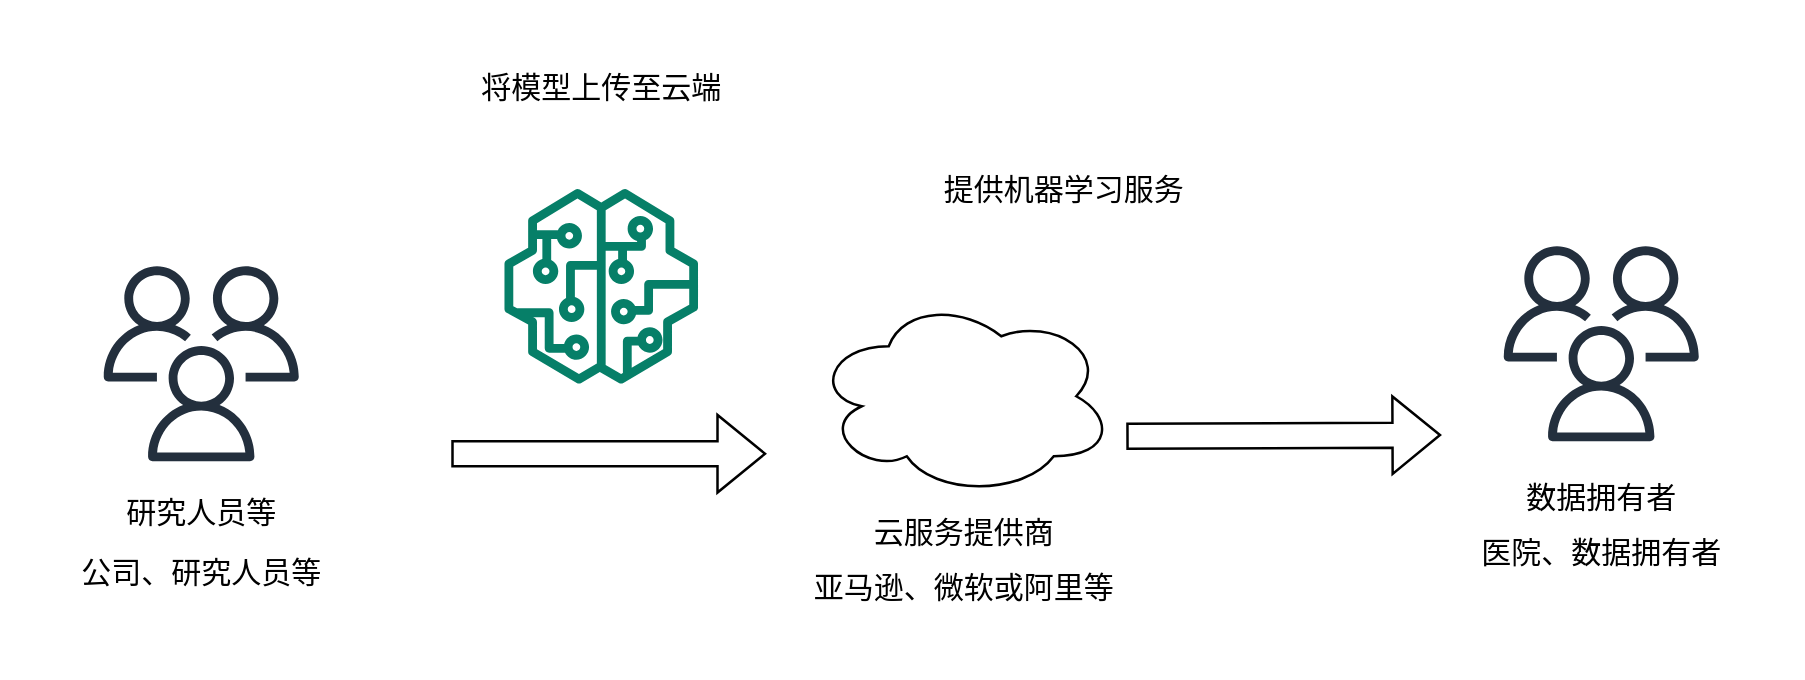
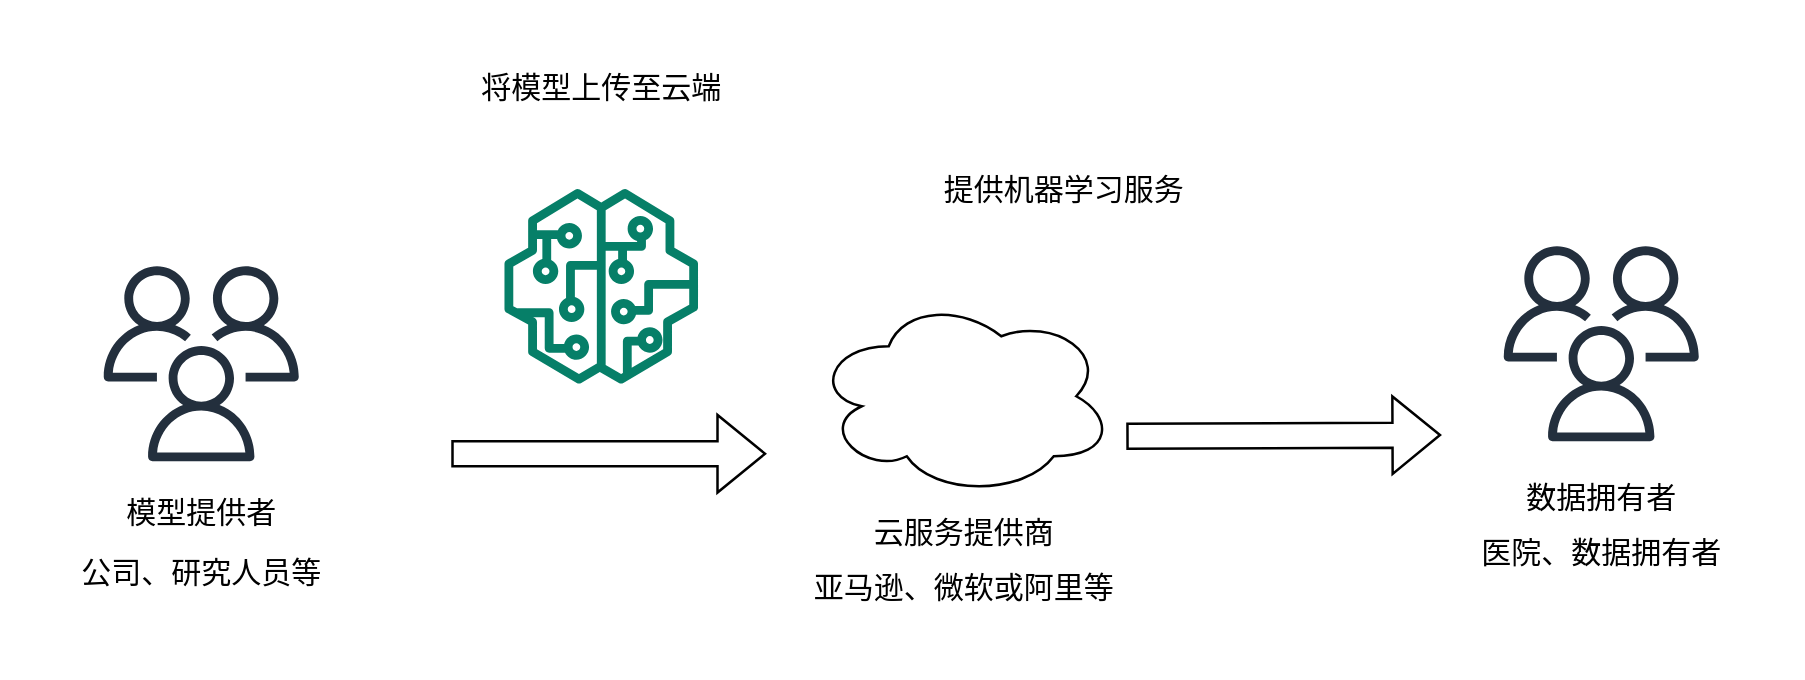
(203, 514) -> (203, 514)
